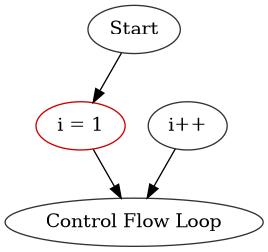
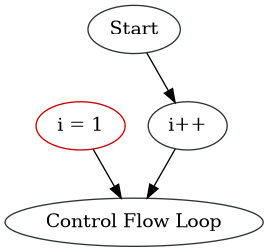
(111, 72) -> (158, 72)
